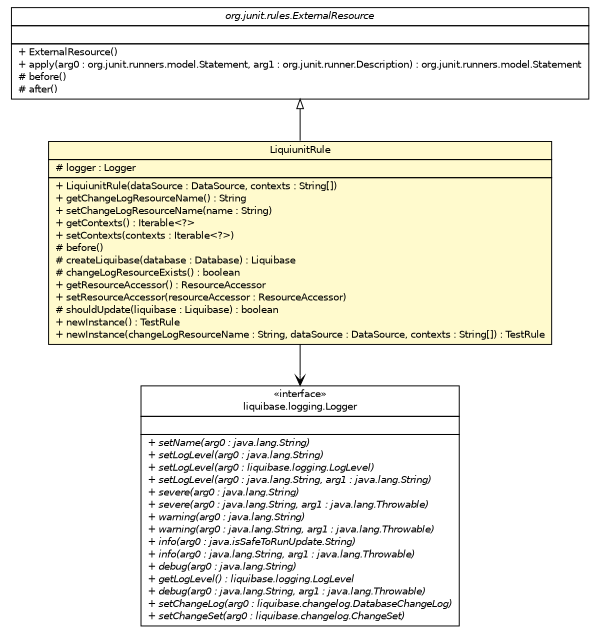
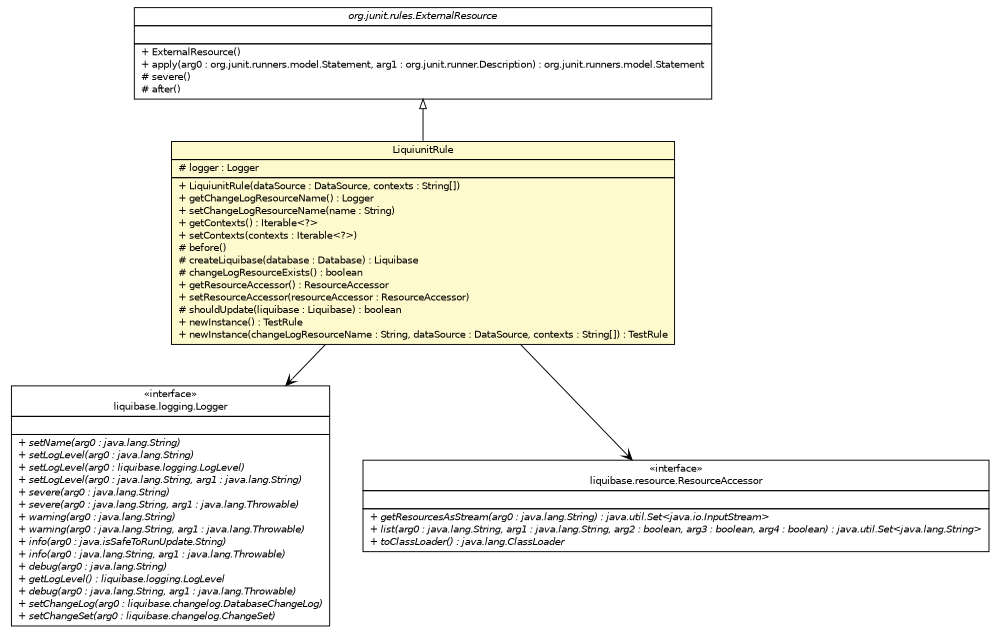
(42, 77) -> (166, 77)
(151, 199) -> (276, 199)
none -> (676, 506)
